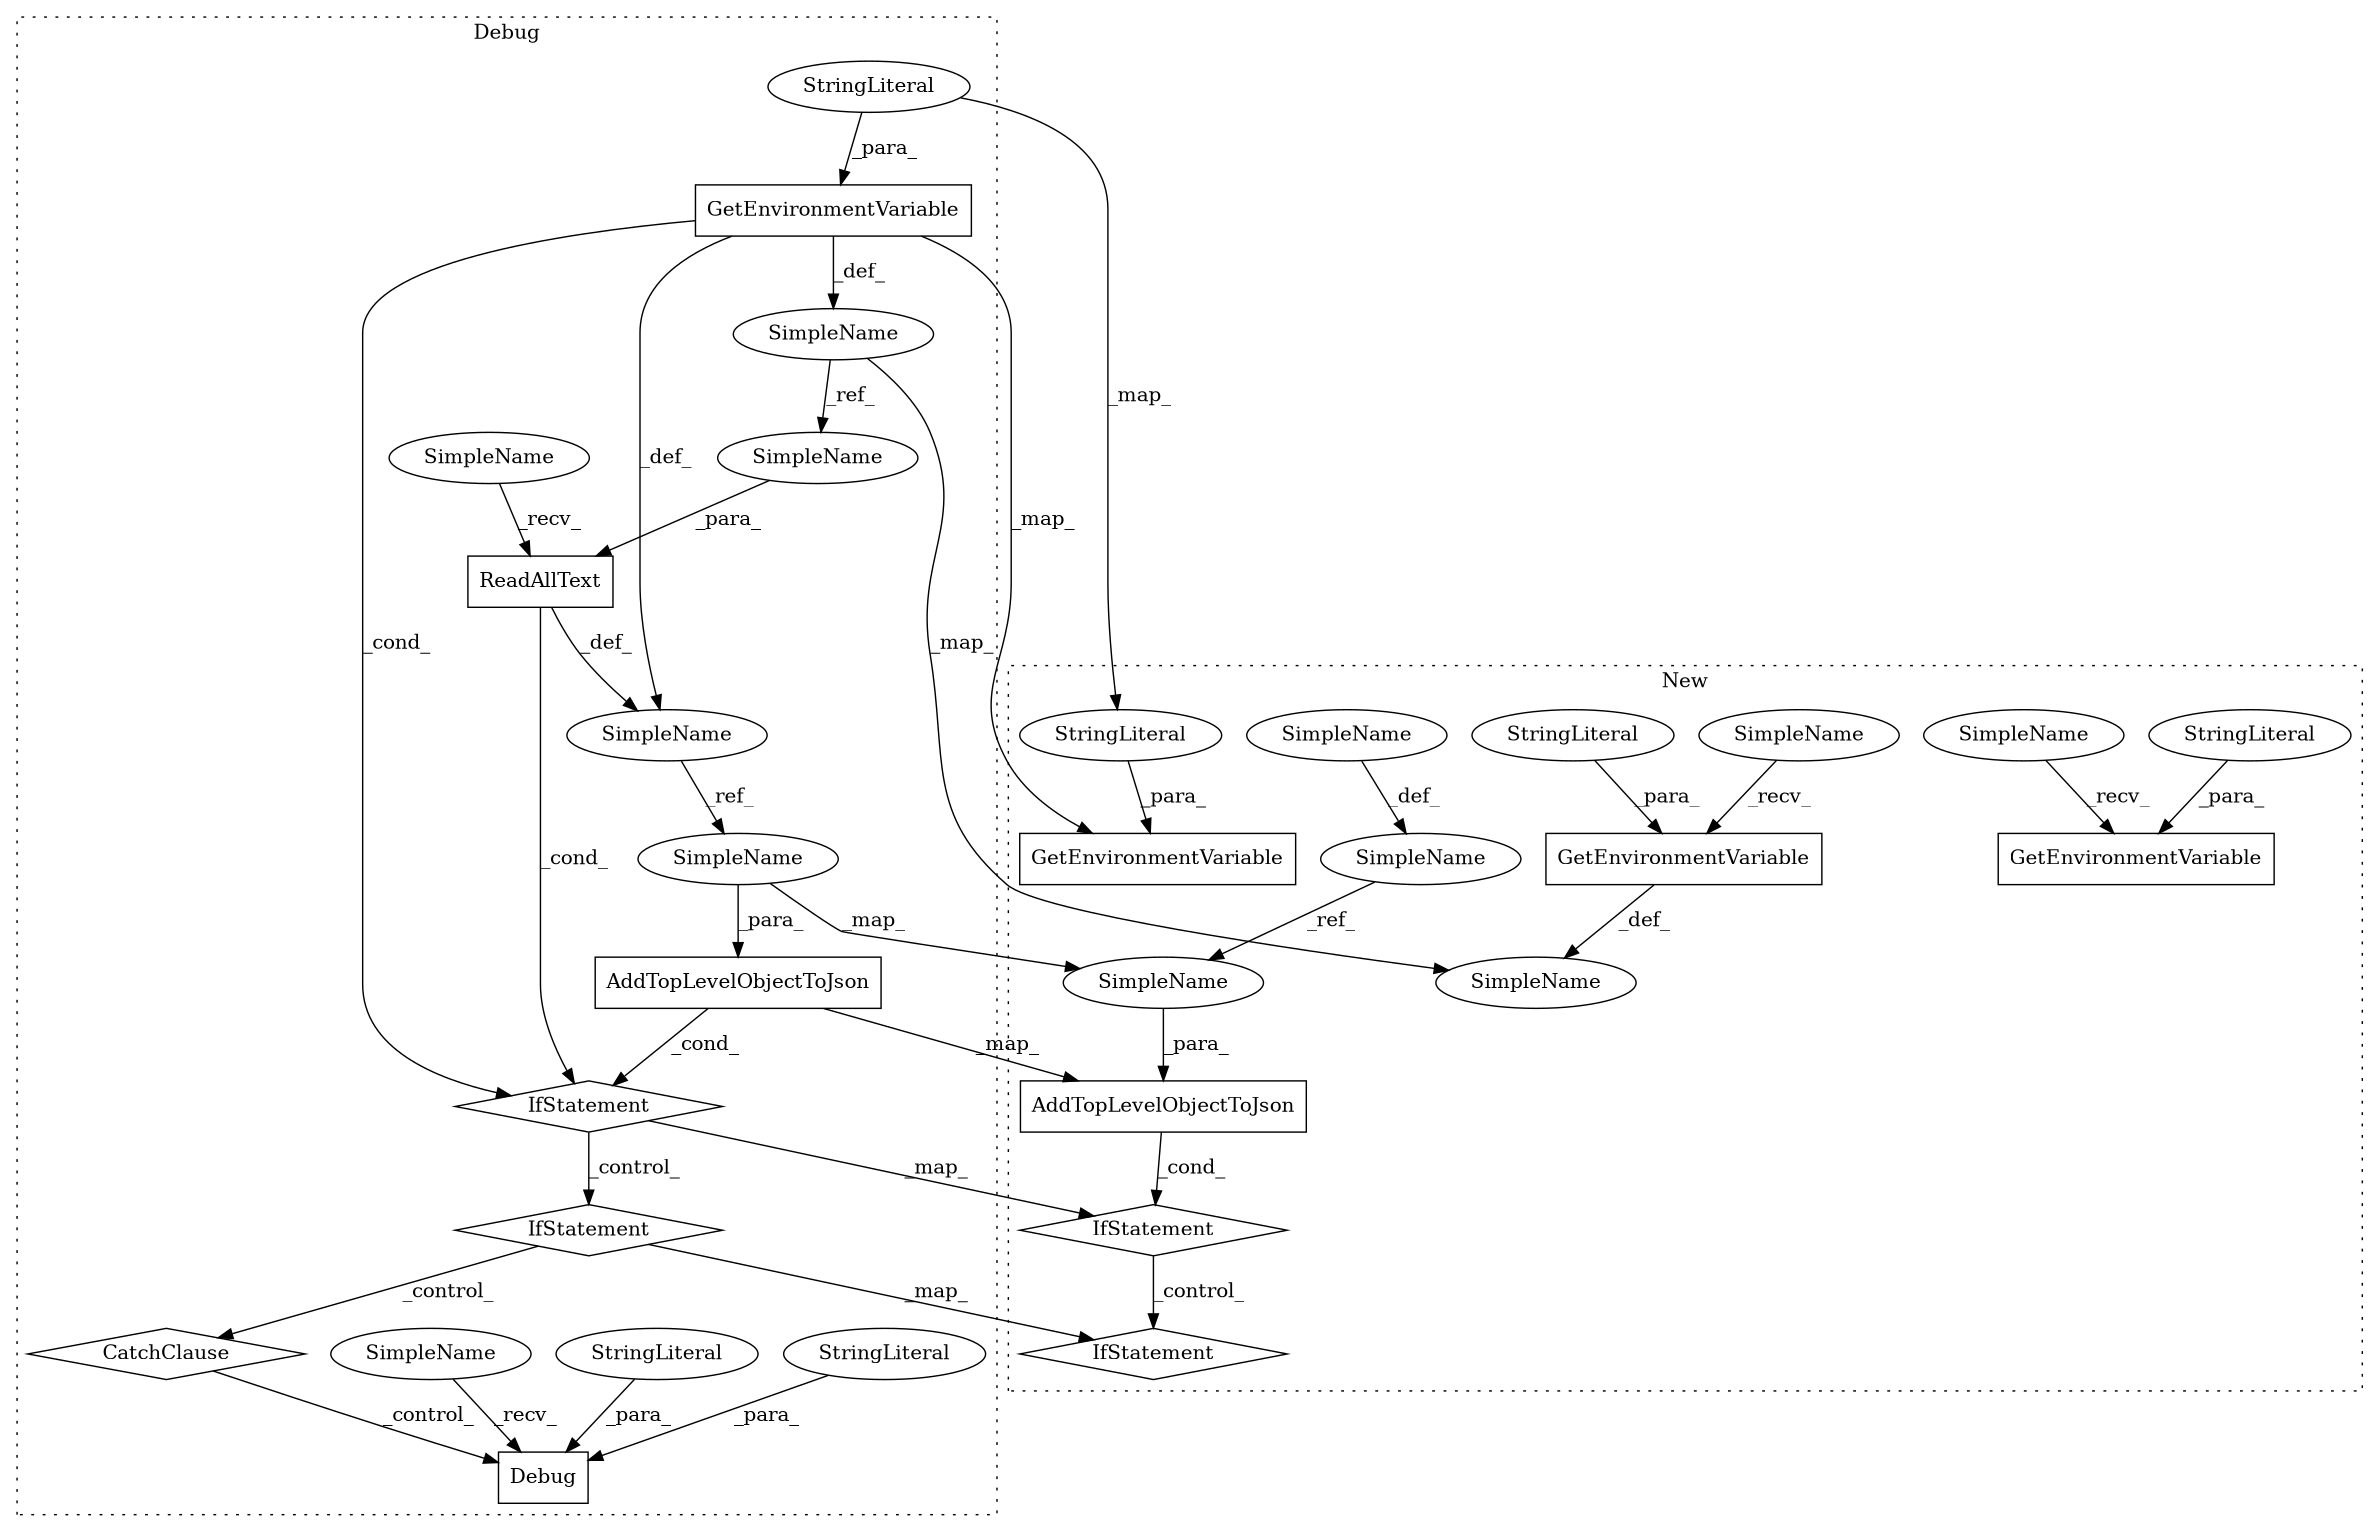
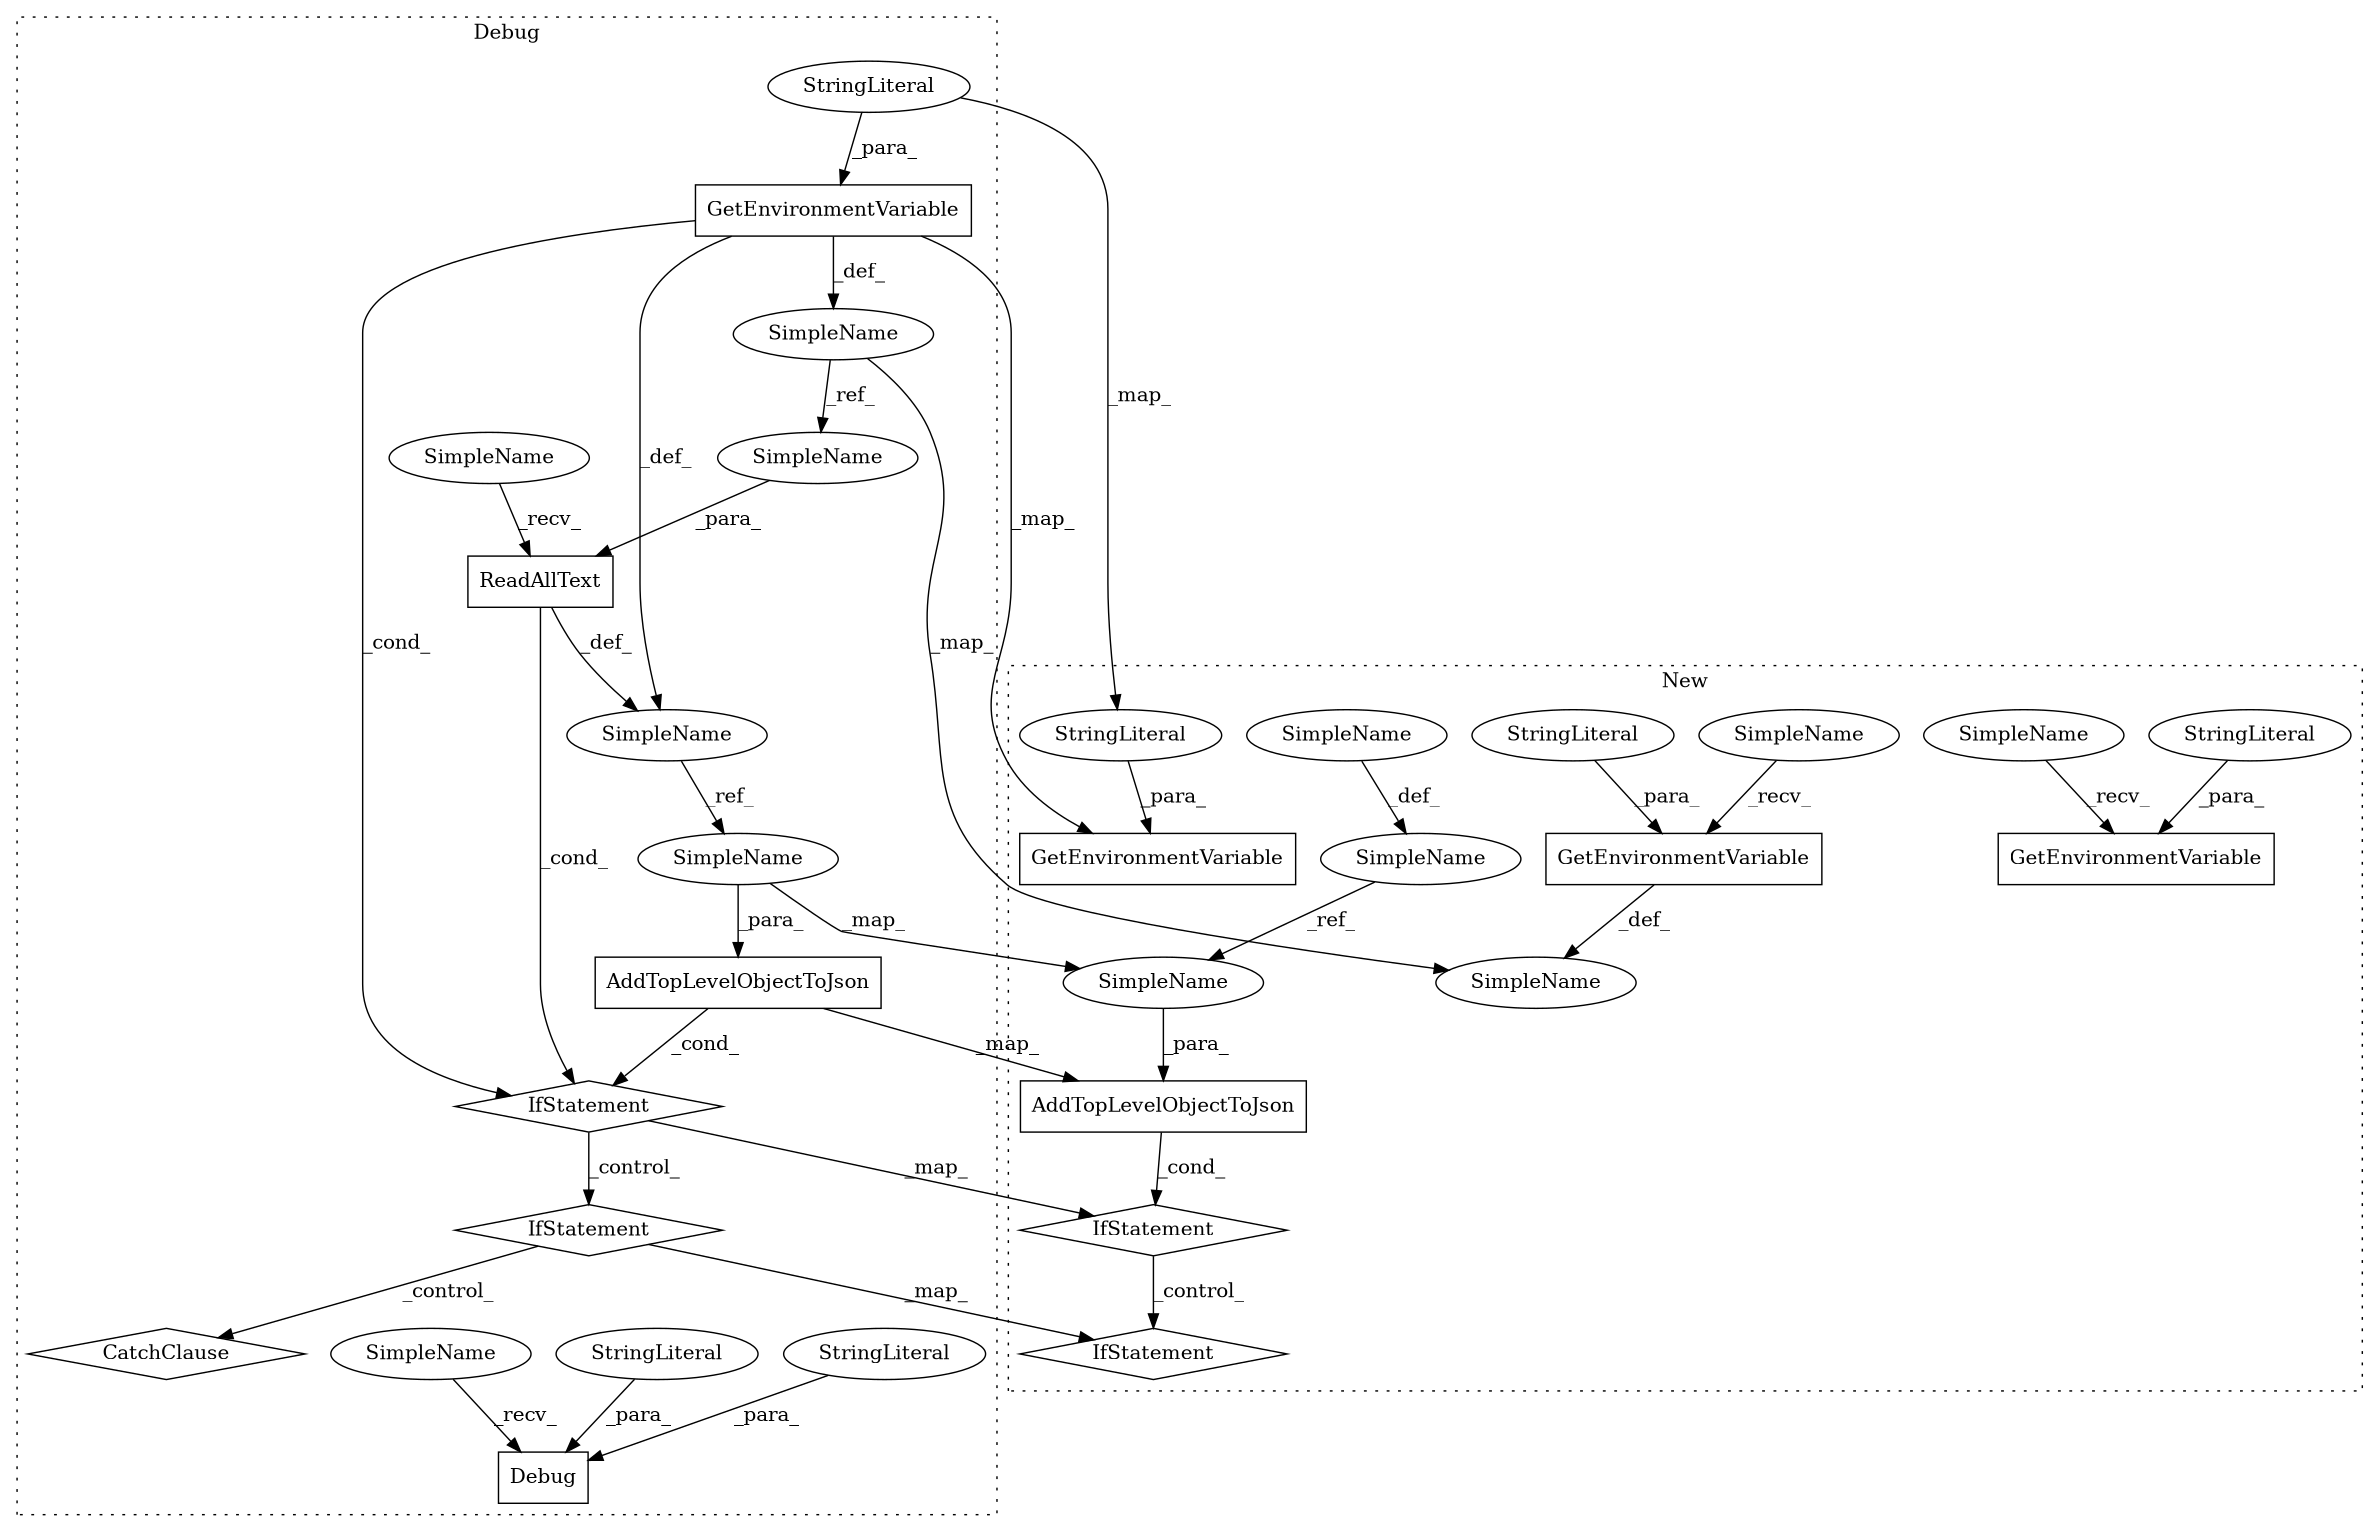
(348, 1416) -> none
